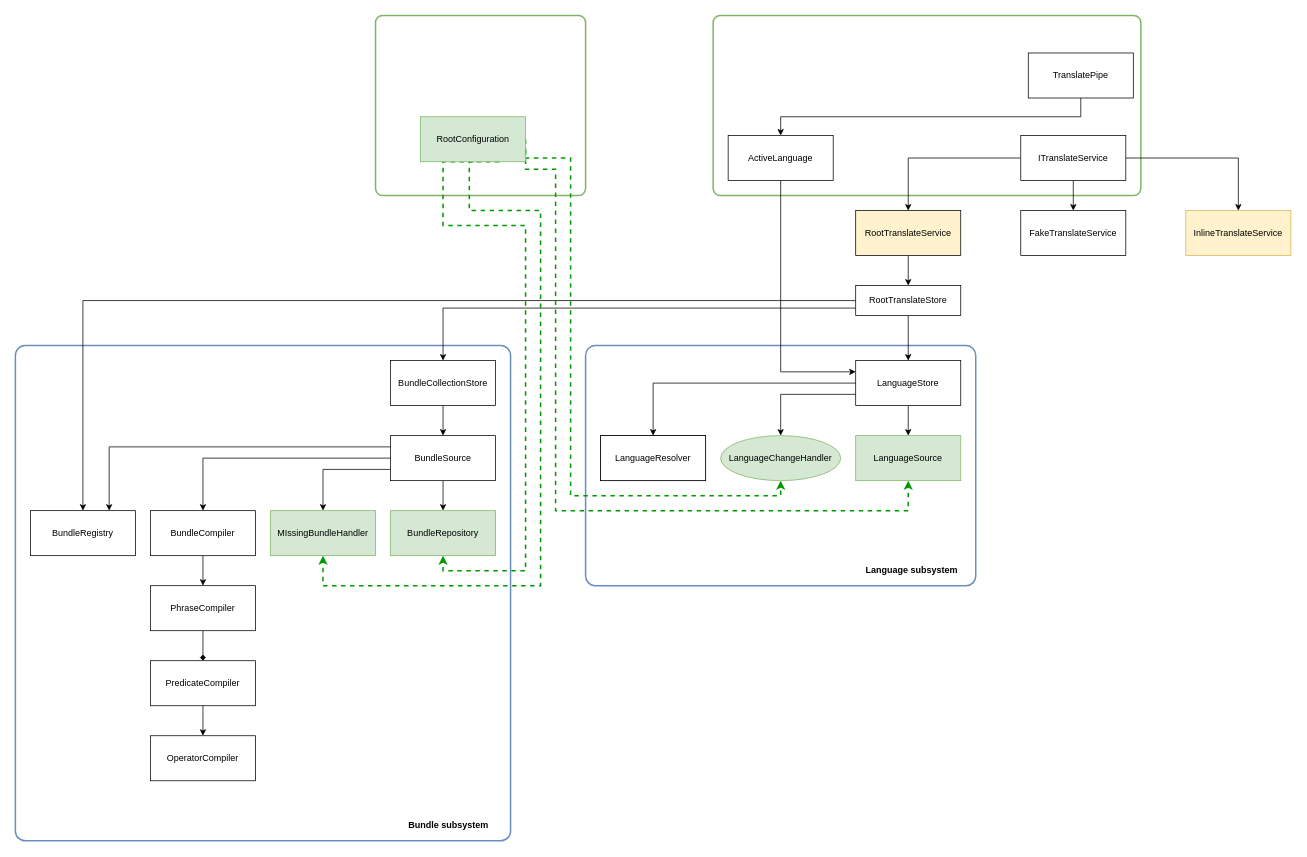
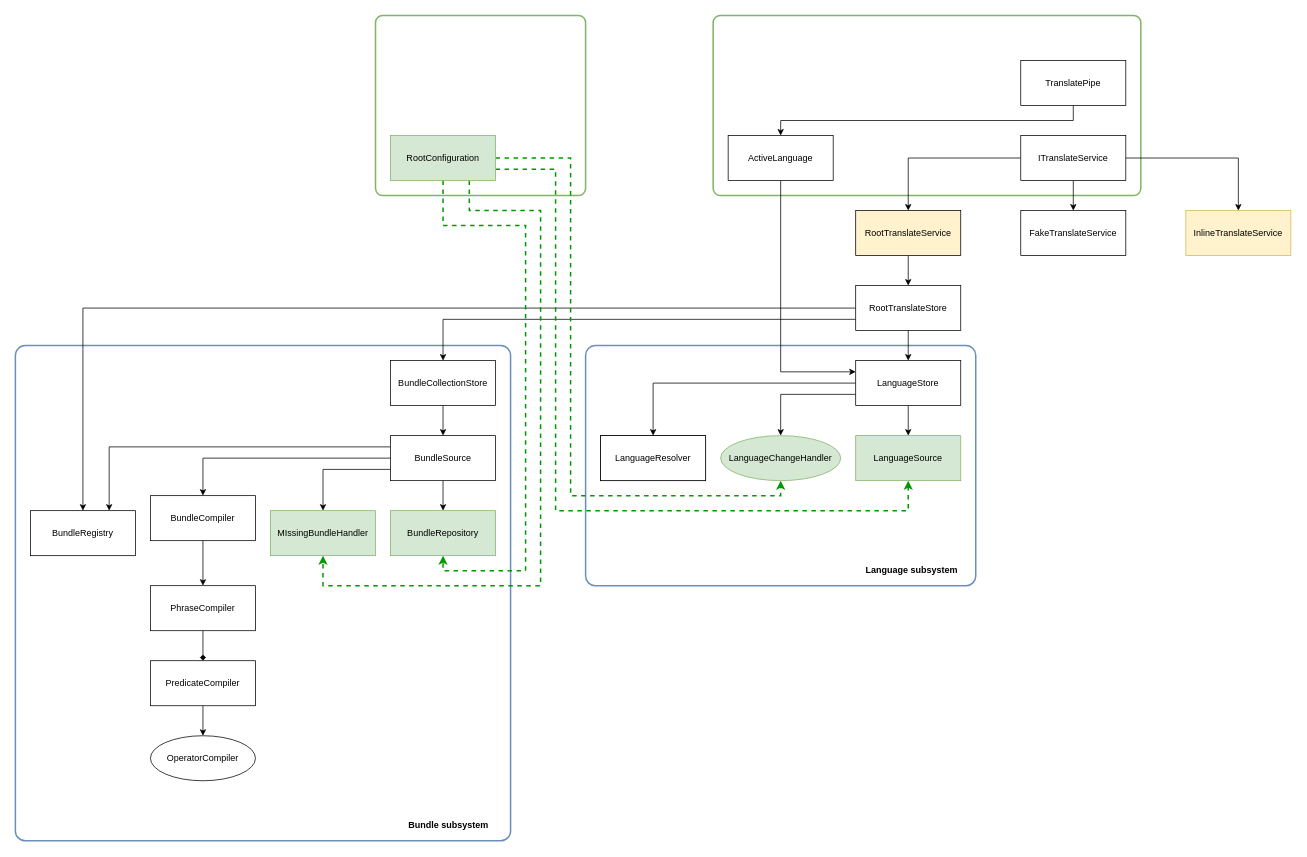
(1080, 75) -> (1073, 83)
(473, 139) -> (443, 158)
(908, 300) -> (908, 308)
(203, 533) -> (203, 518)
(203, 758) -> (203, 758)
